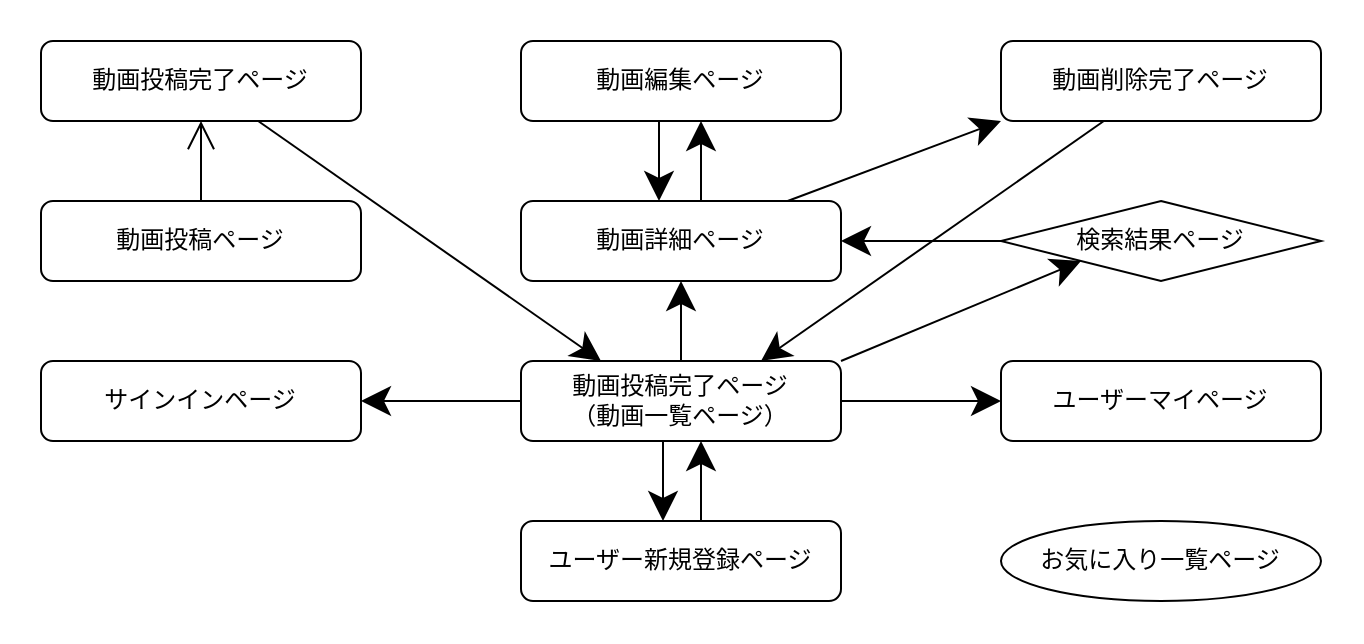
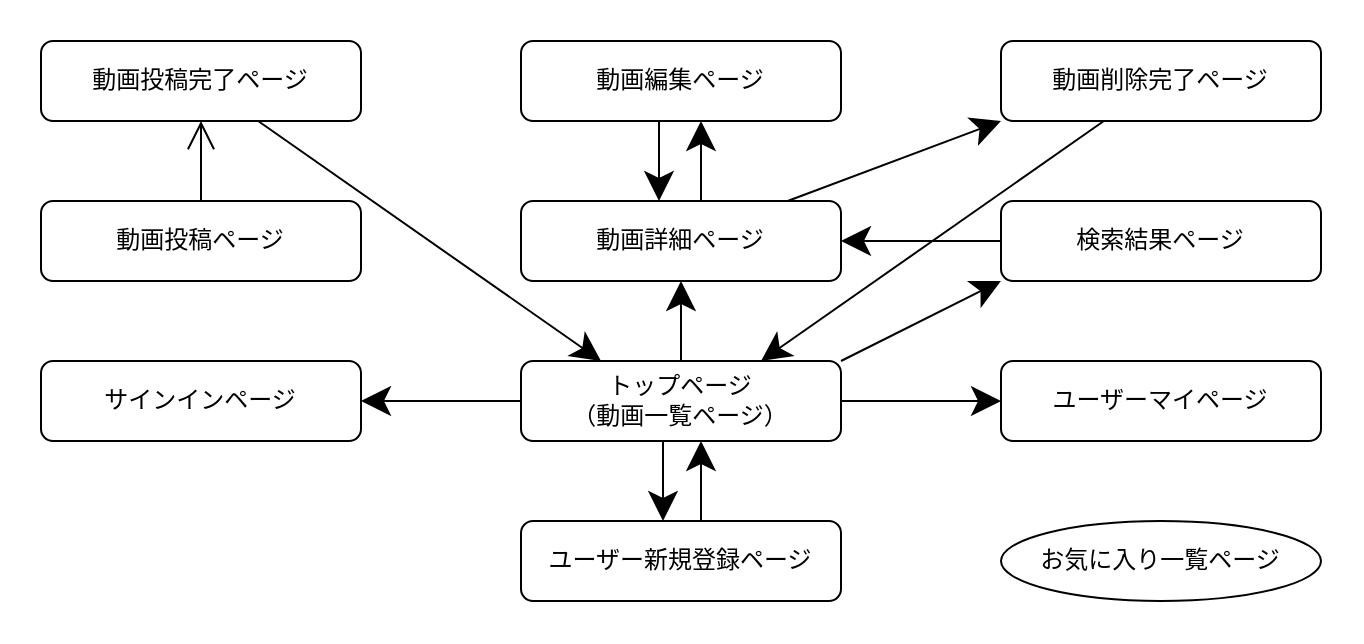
(1161, 241) -> (1161, 241)
(681, 401) -> (681, 401)
